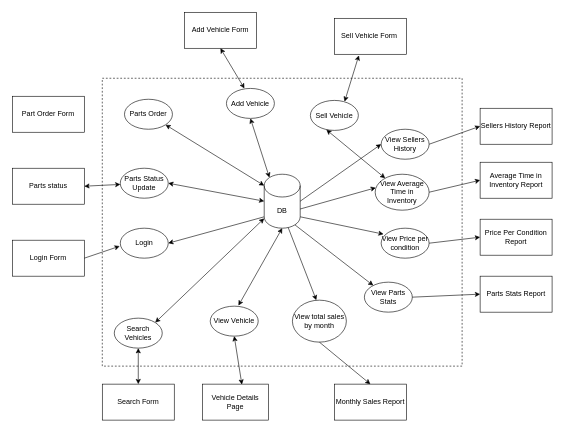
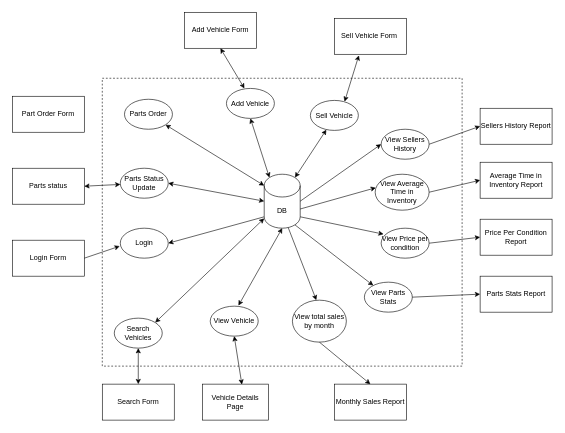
(356, 154) -> (311, 153)
